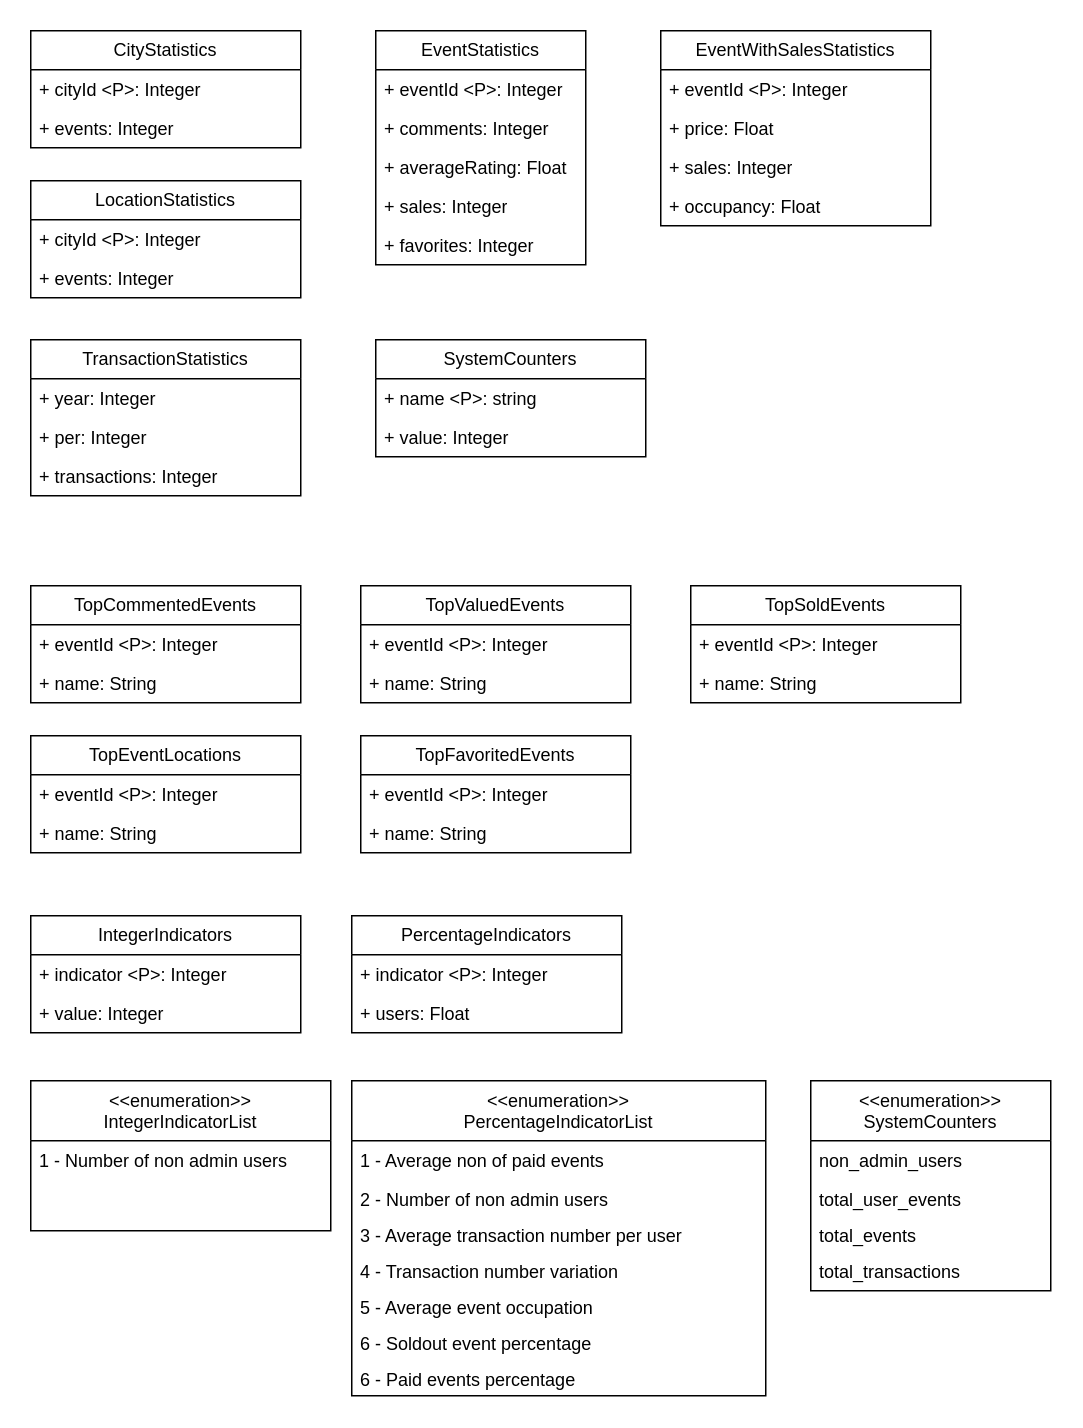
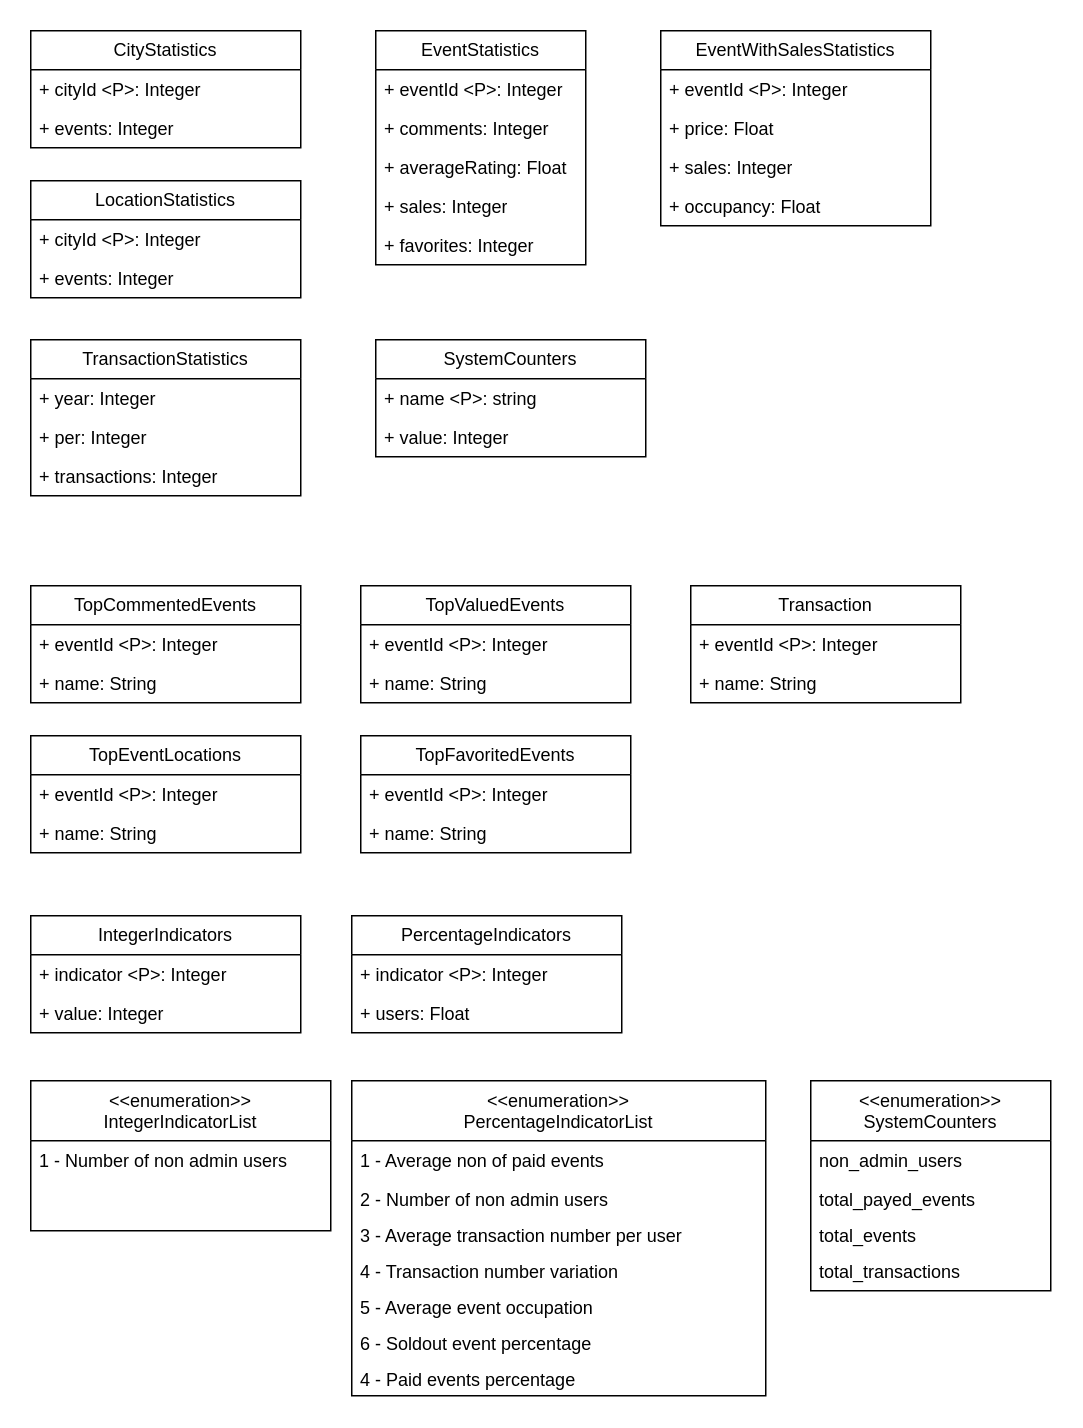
(826, 605) -> (826, 605)
(902, 1200) -> (907, 1200)
(479, 1380) -> (479, 1380)
